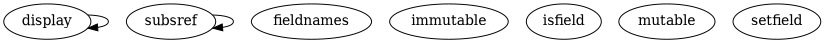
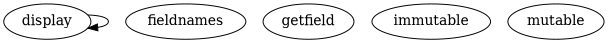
(171, 22) -> none
none -> (309, 22)
(564, 22) -> none
(777, 22) -> none
